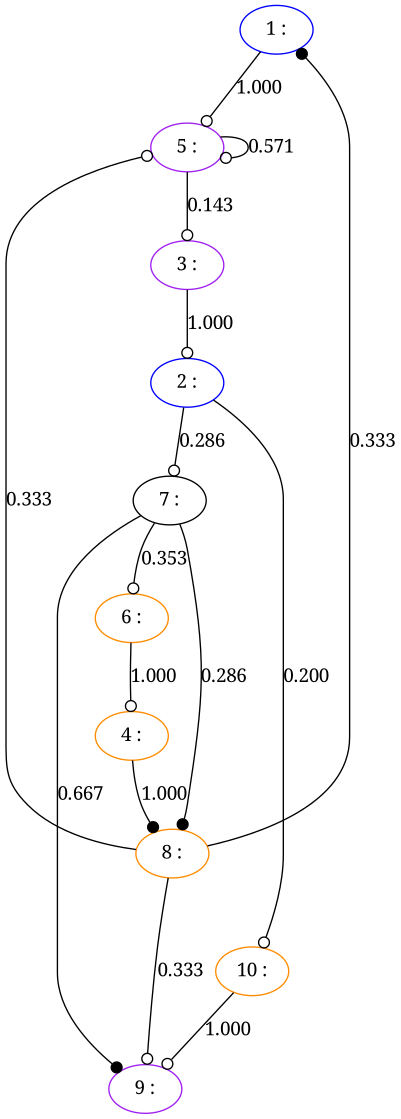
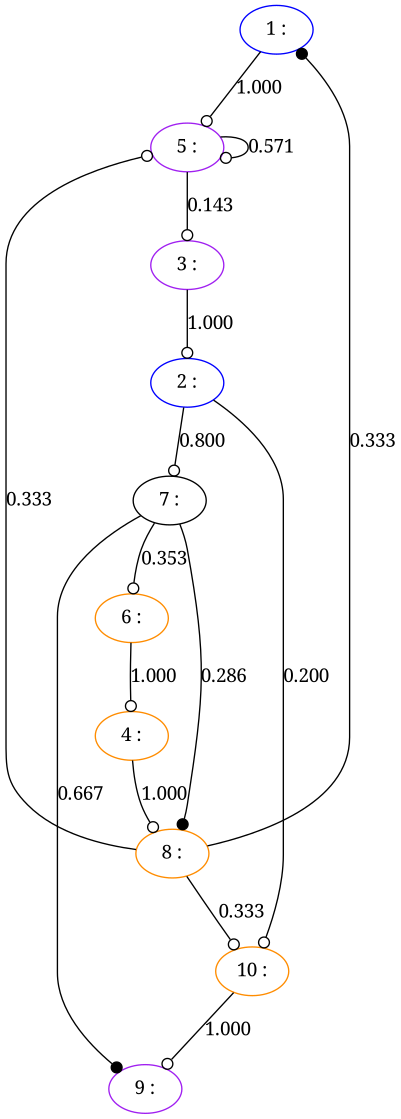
(202, 442) -> (202, 442)
(137, 792) -> (137, 792)
(155, 965) -> (208, 908)
